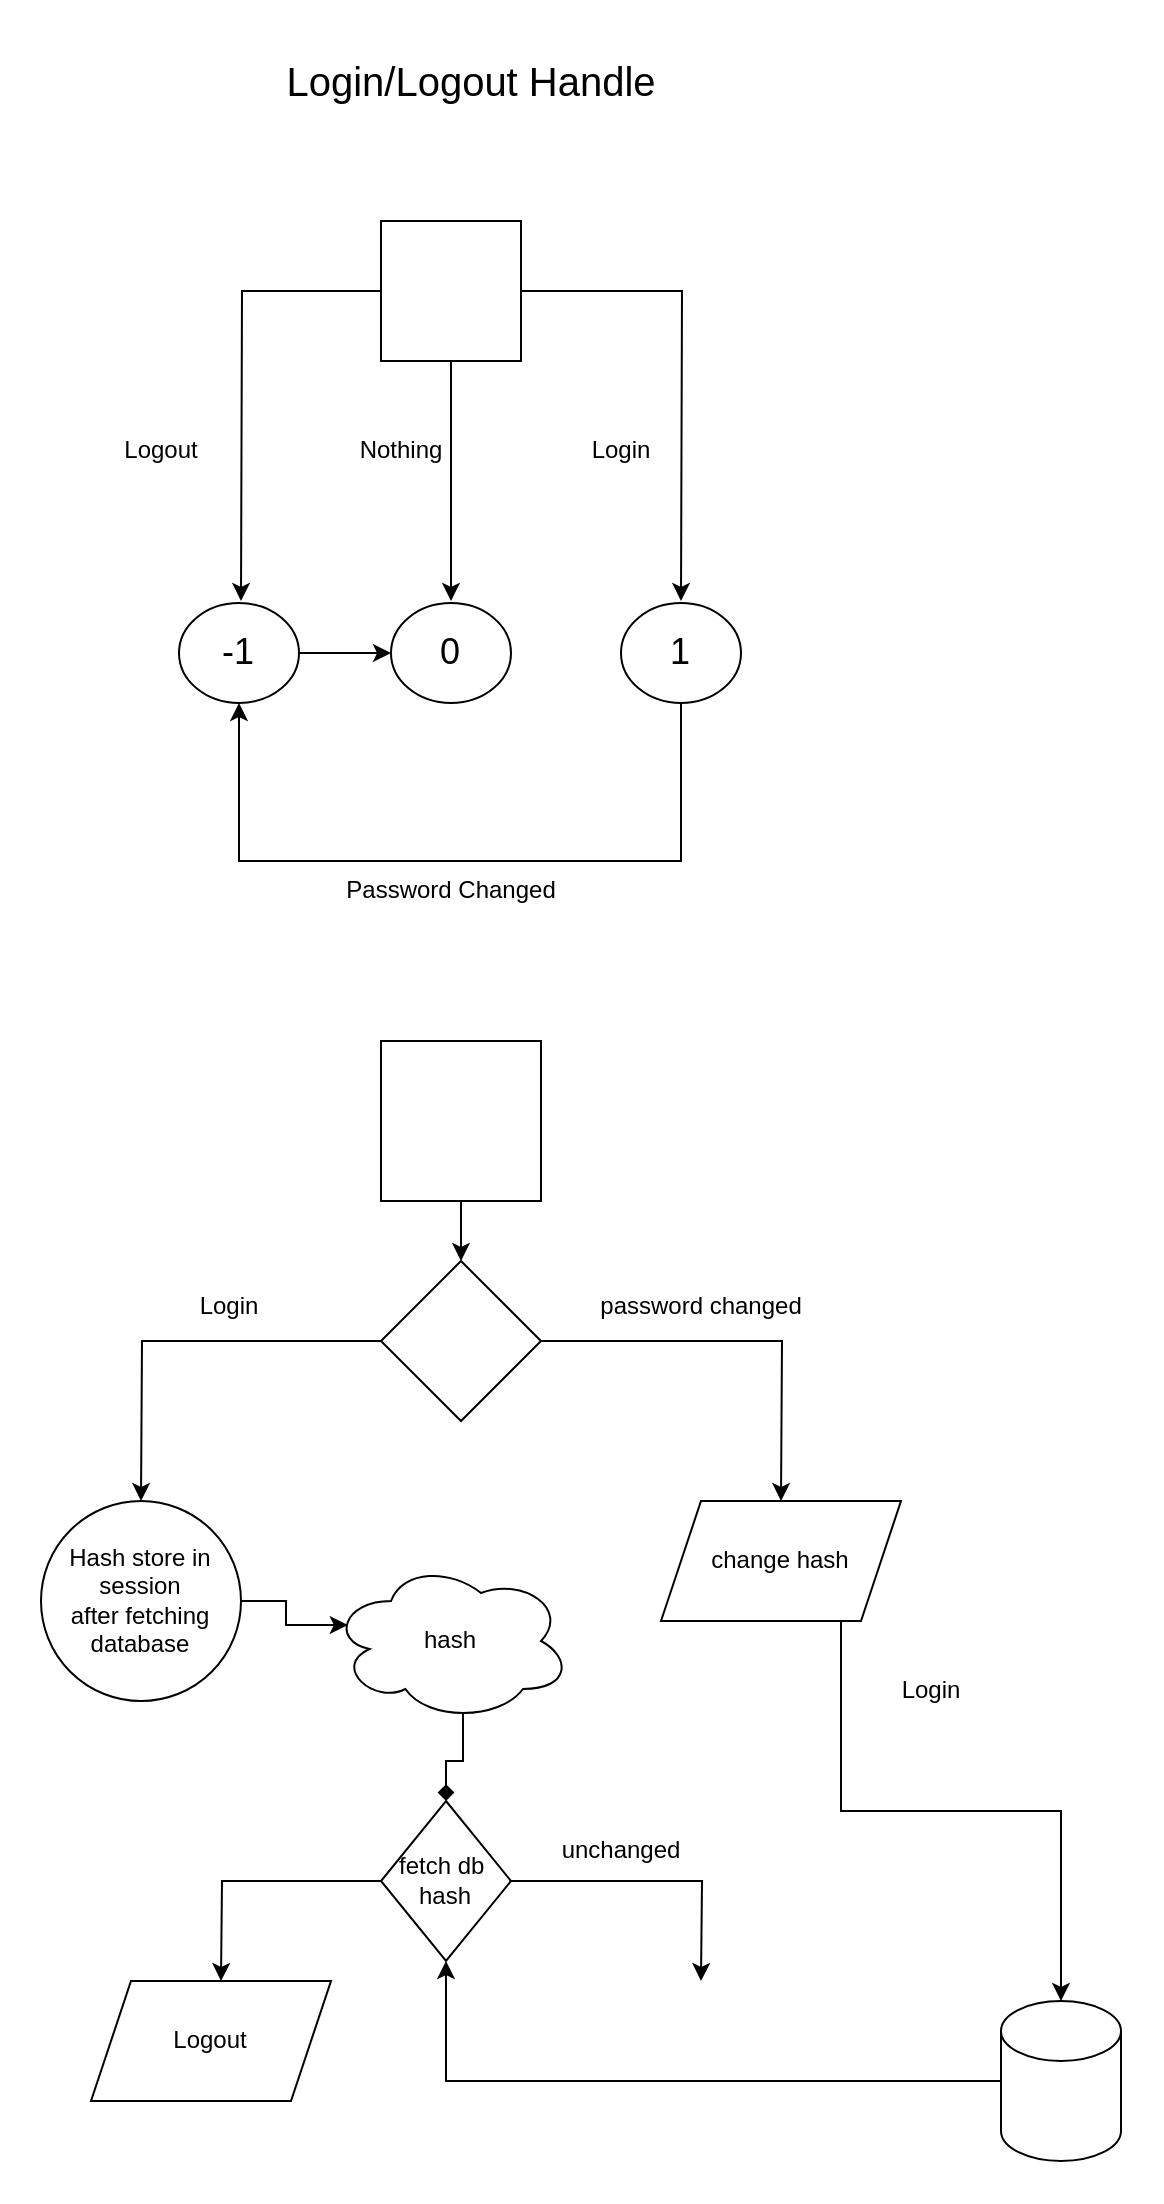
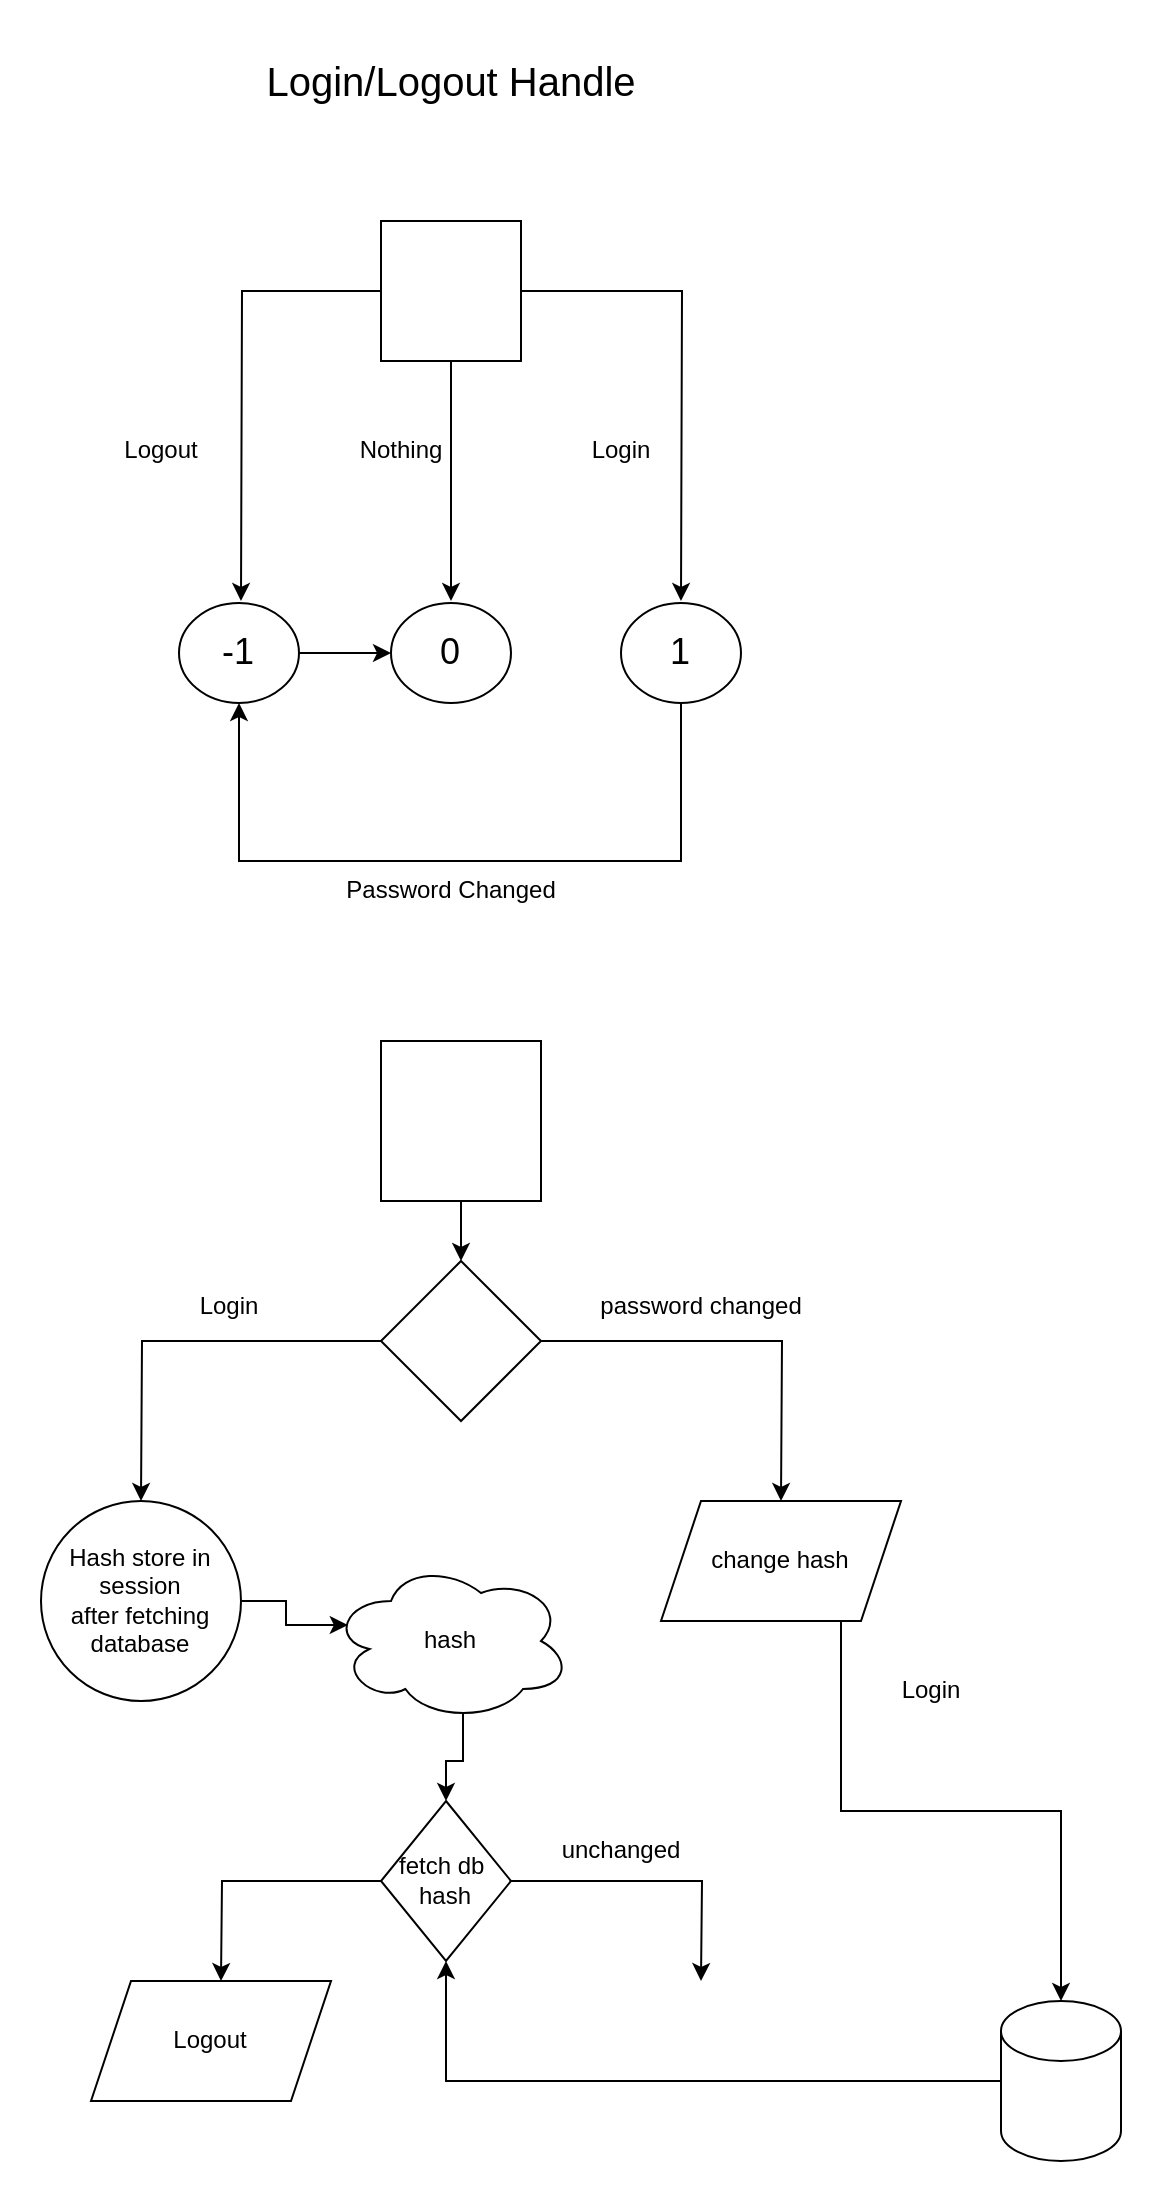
(471, 81) -> (451, 81)
(446, 1785) -> (446, 1786)
